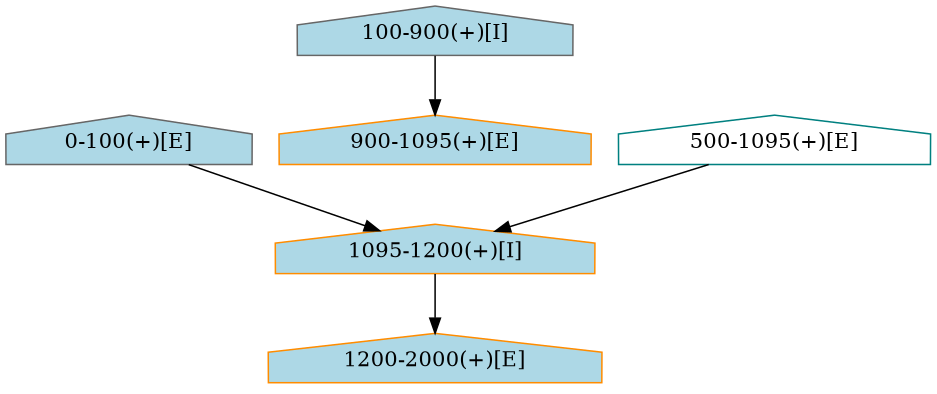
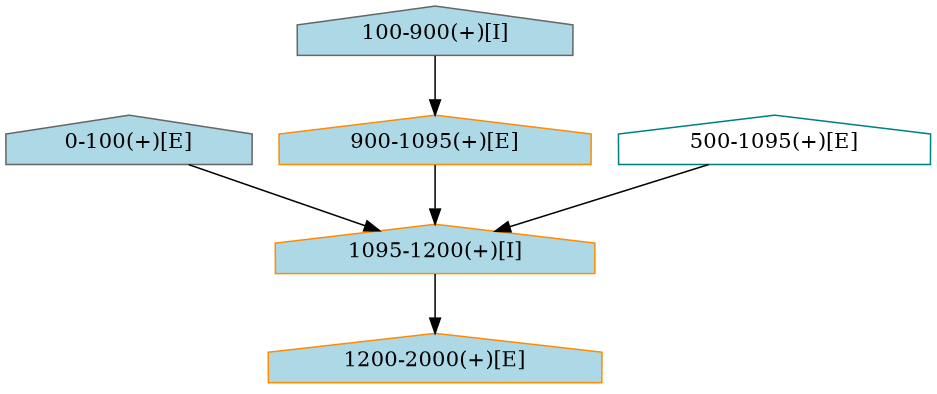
none -> (435, 187)
